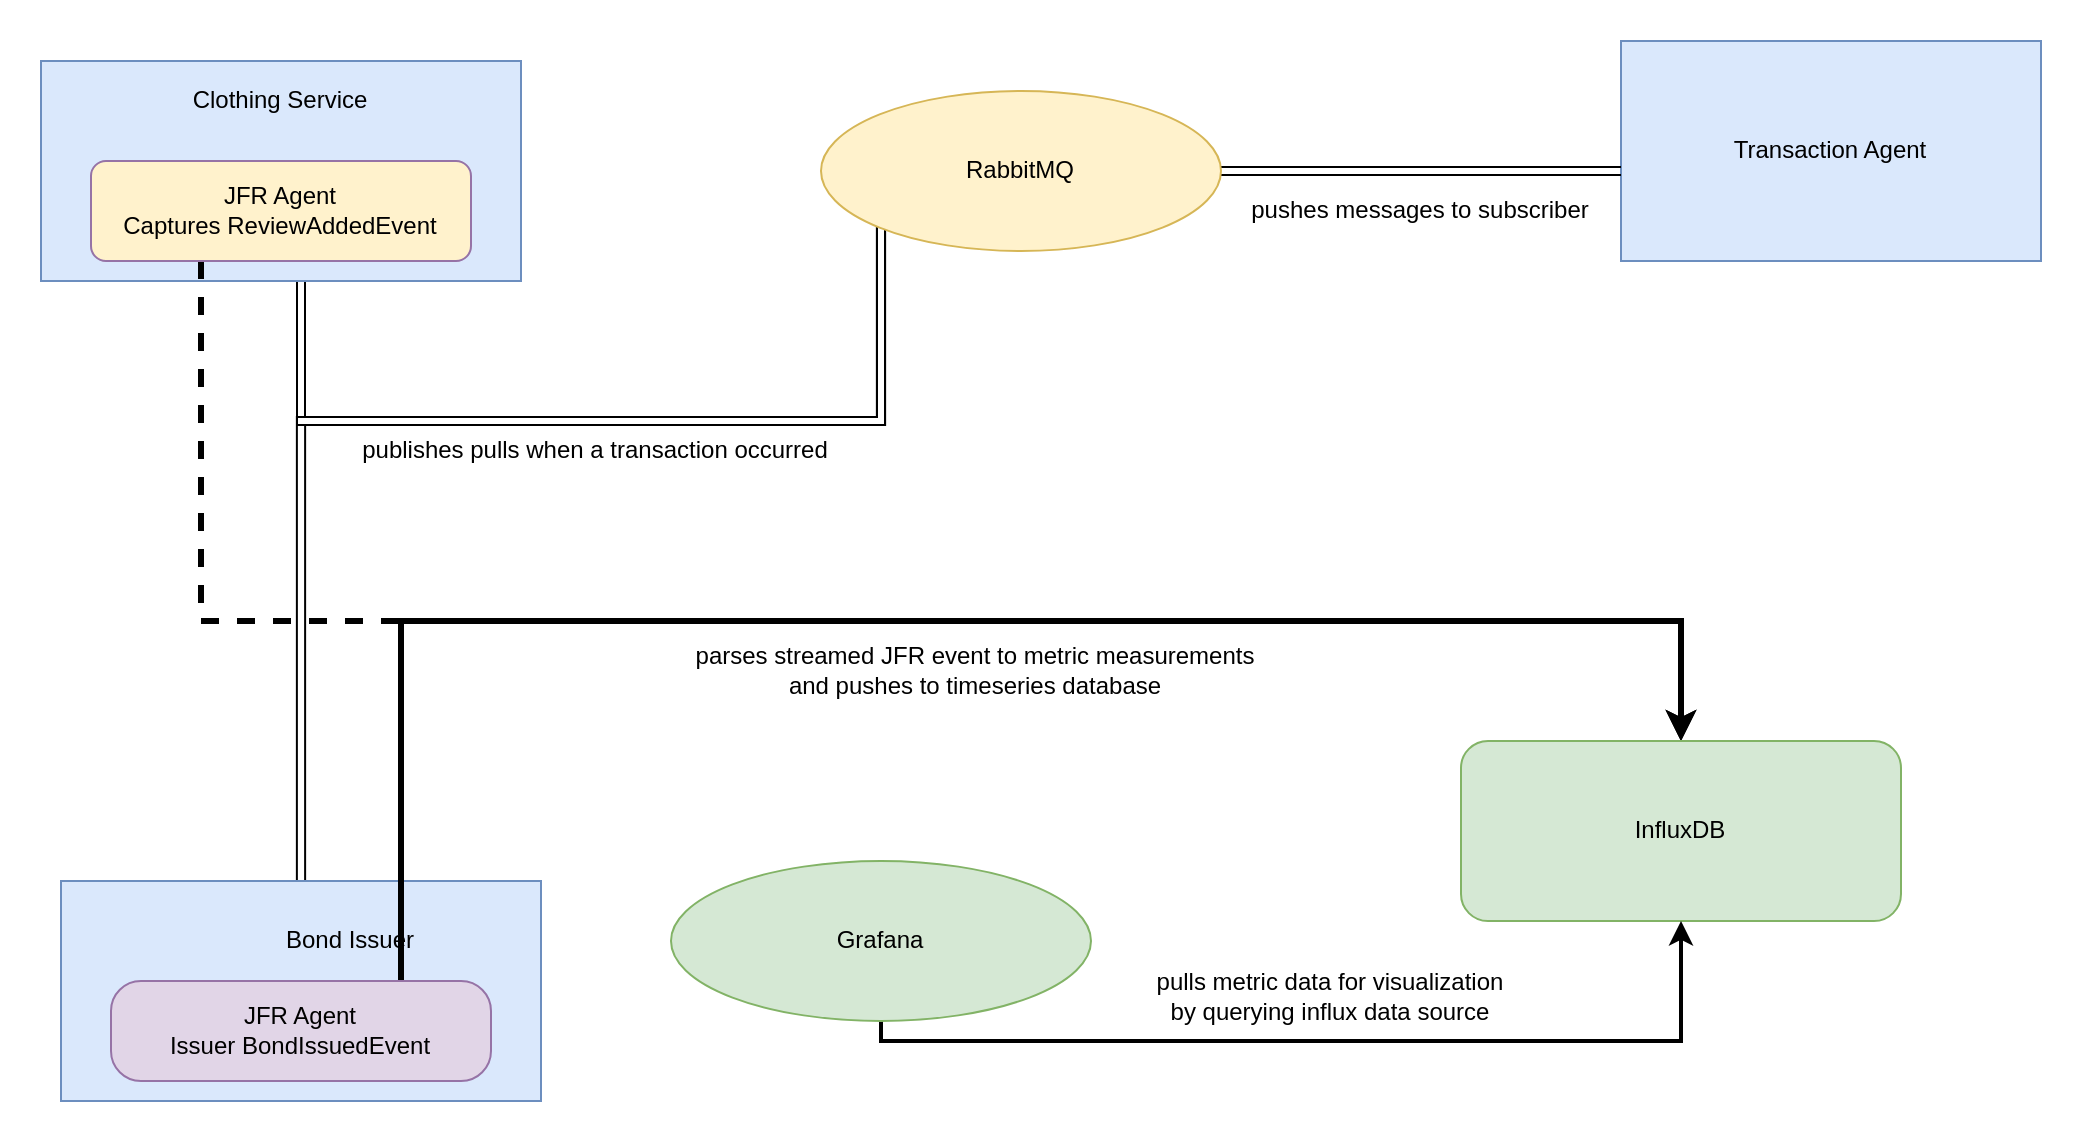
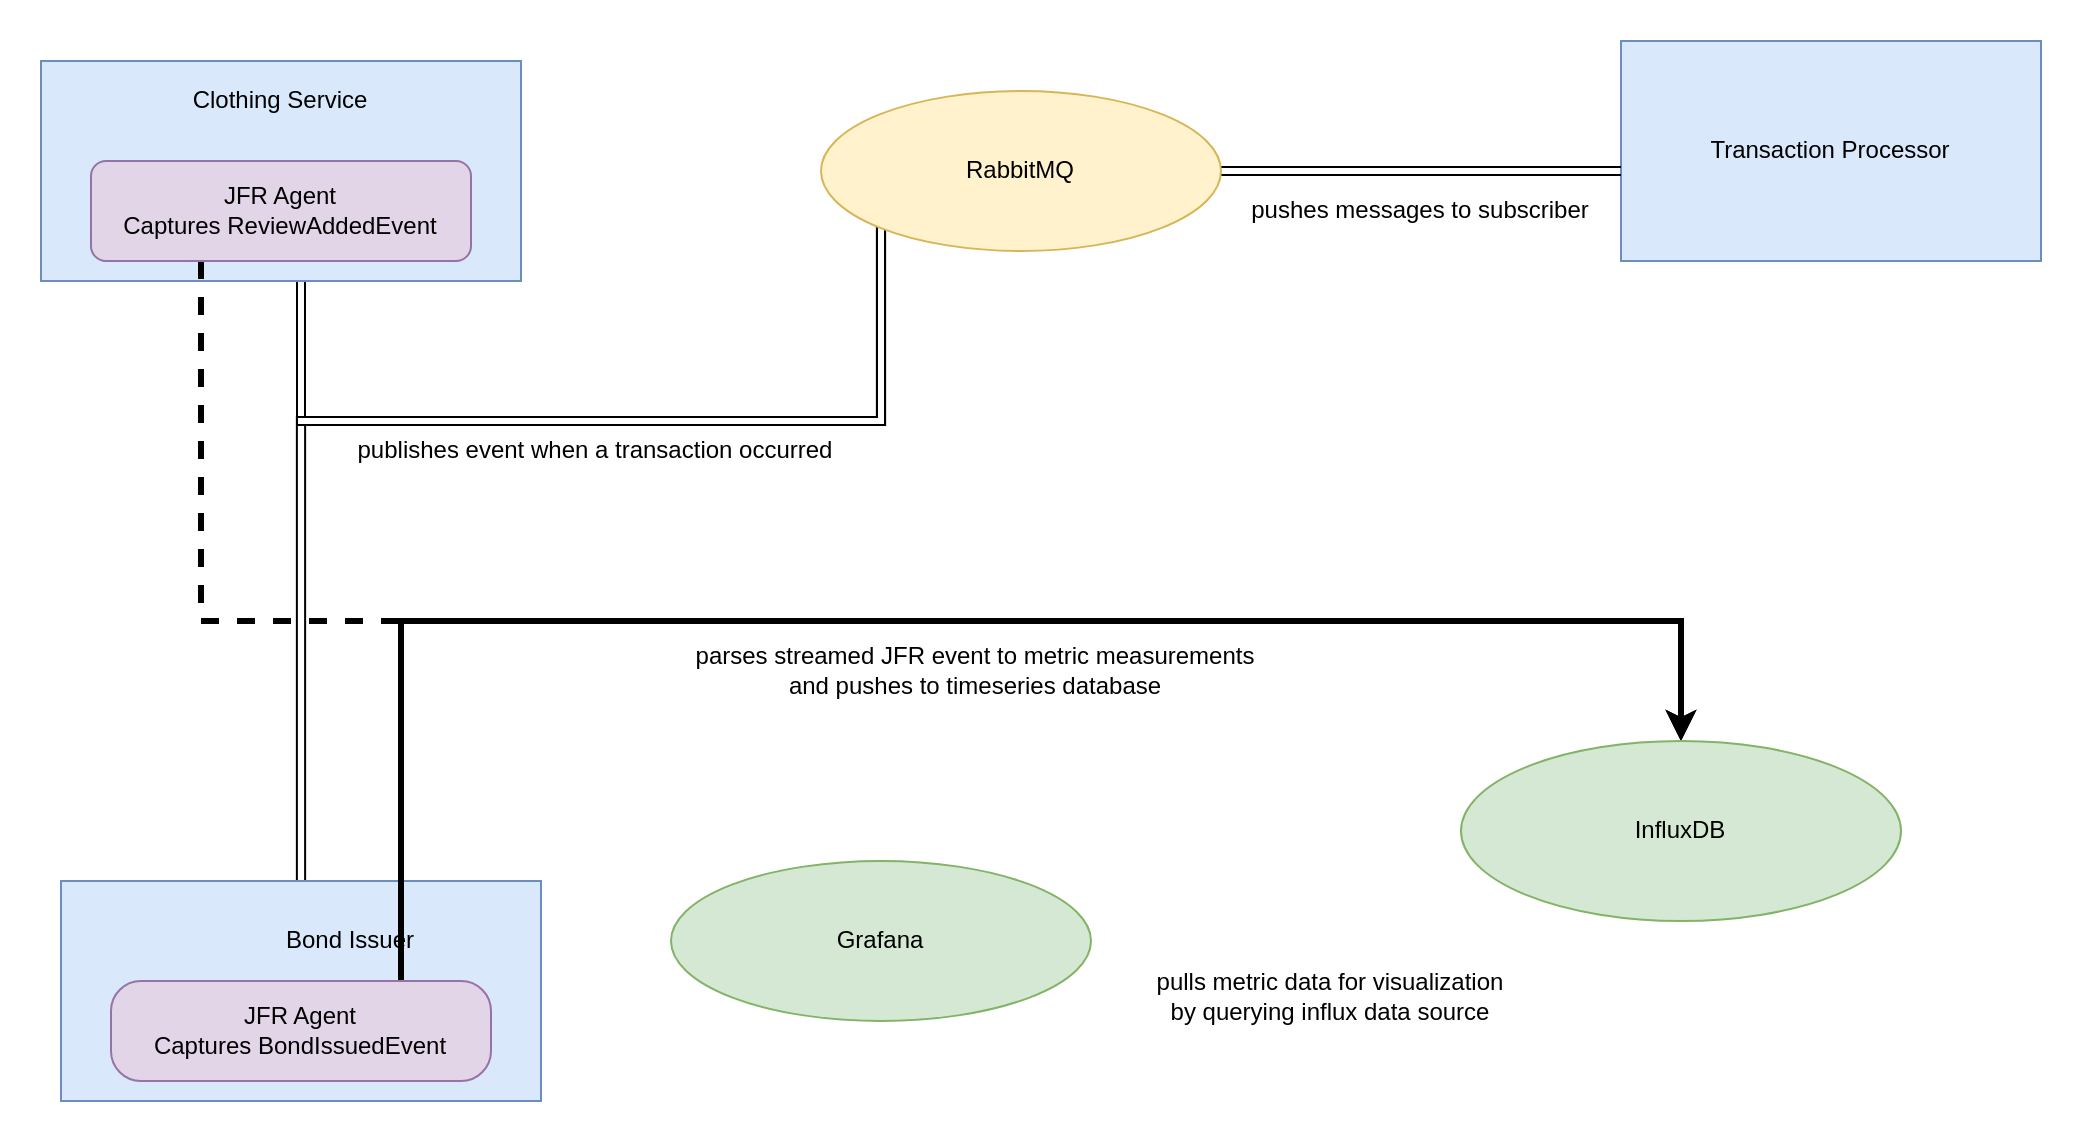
(1831, 151) -> (1831, 151)
(281, 211) -> (281, 211)
(596, 451) -> (596, 451)
(1681, 831) -> (1681, 831)
(301, 1031) -> (301, 1031)
(1322, 1041) -> none
